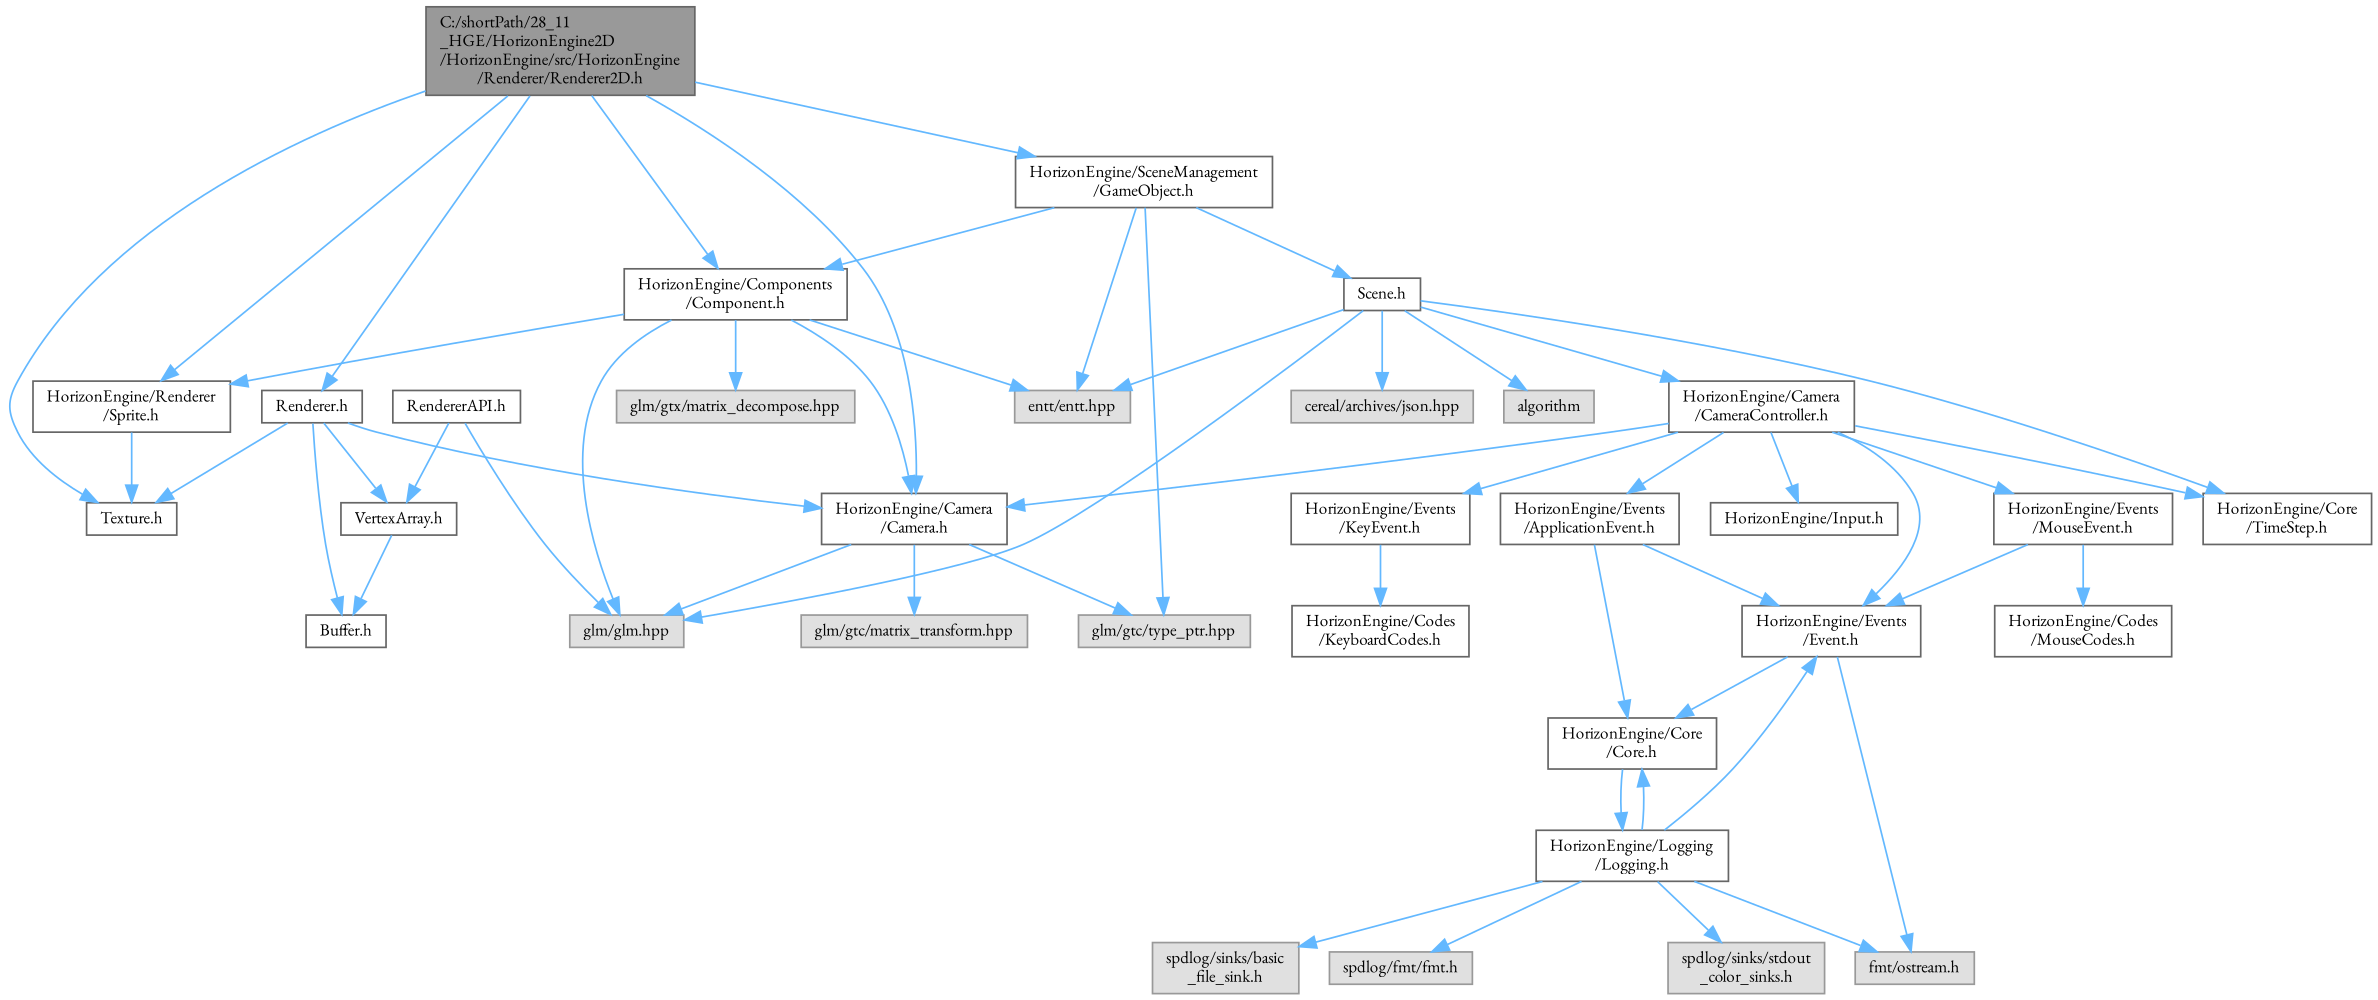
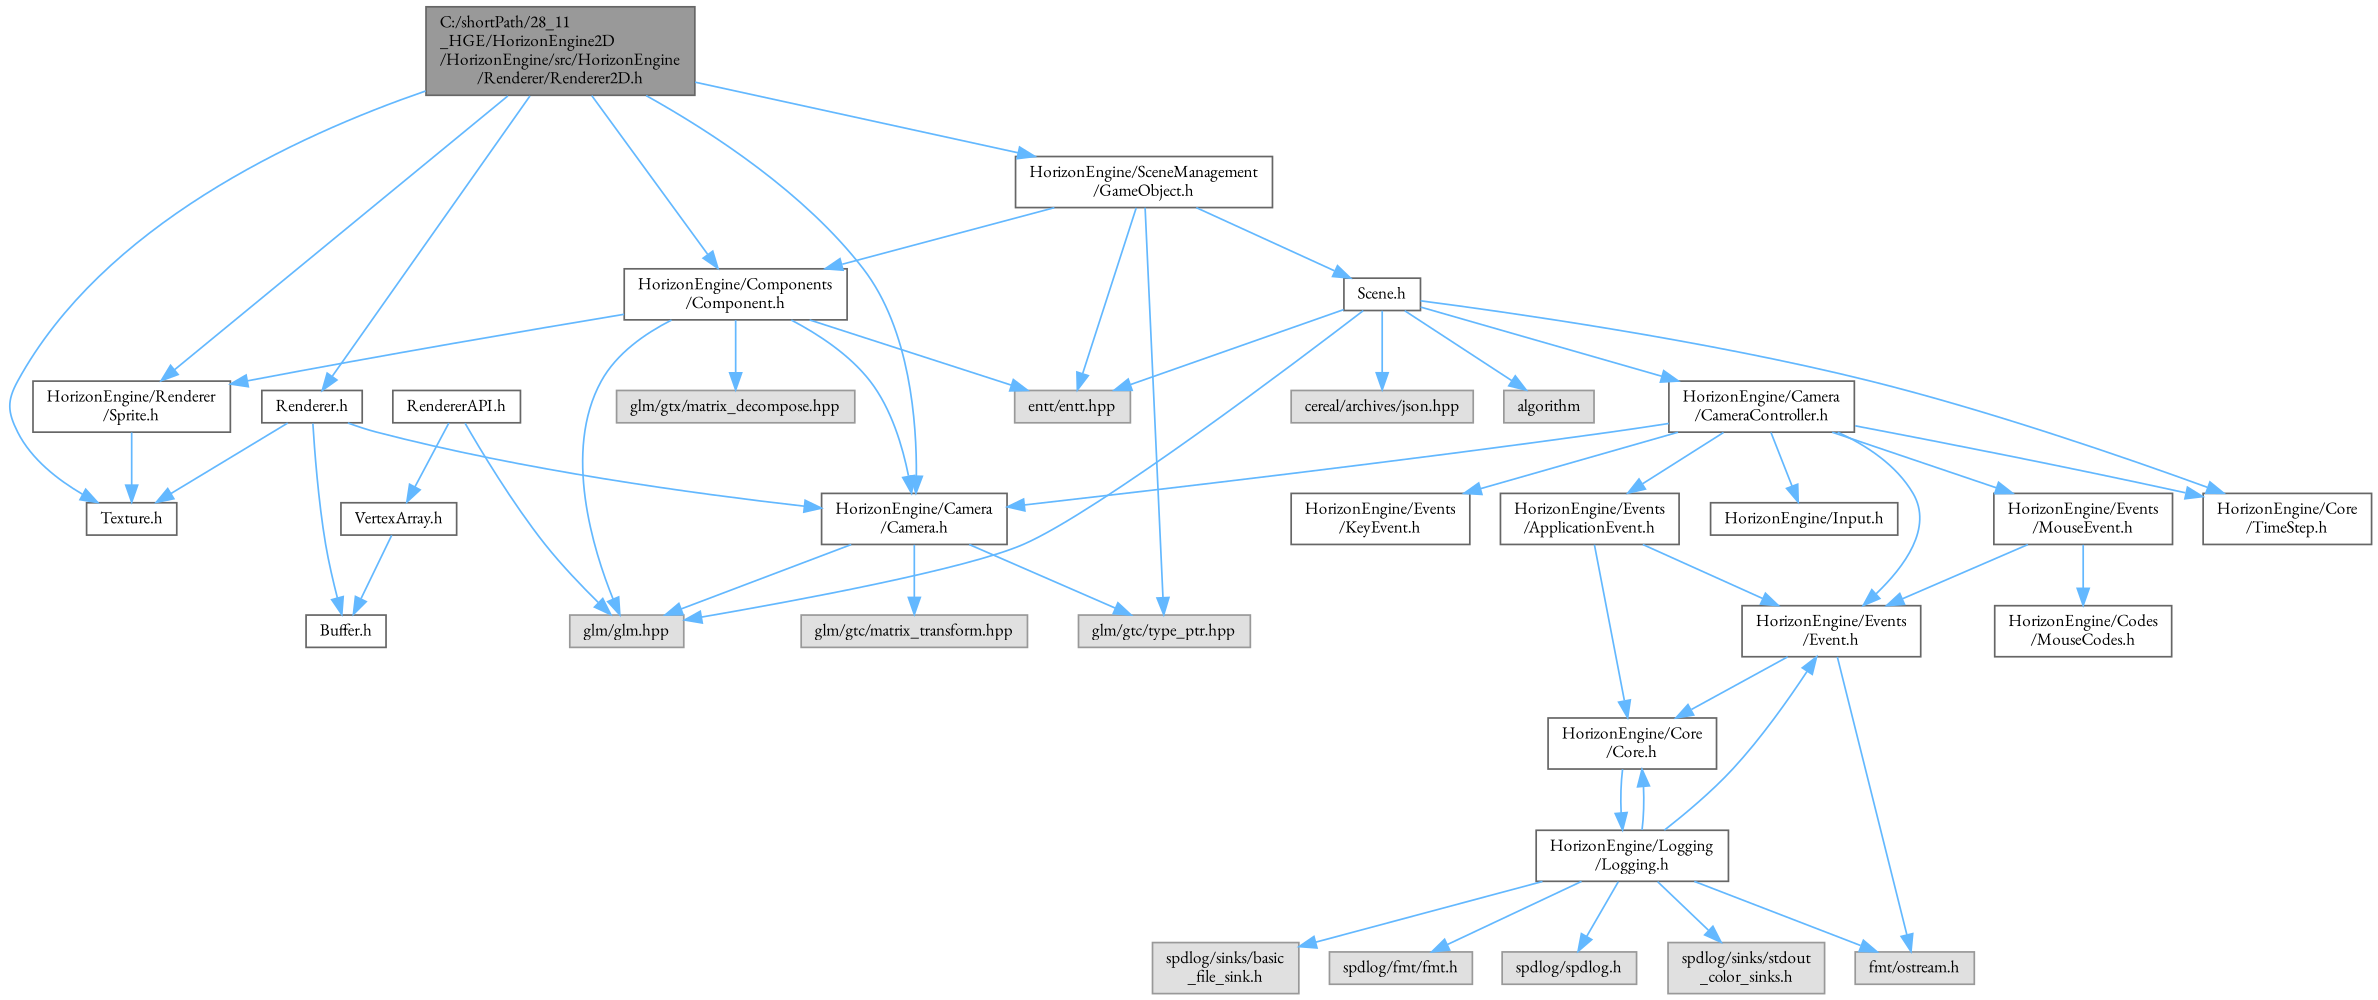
(350, 456) -> none
(1380, 631) -> none
none -> (1569, 968)
